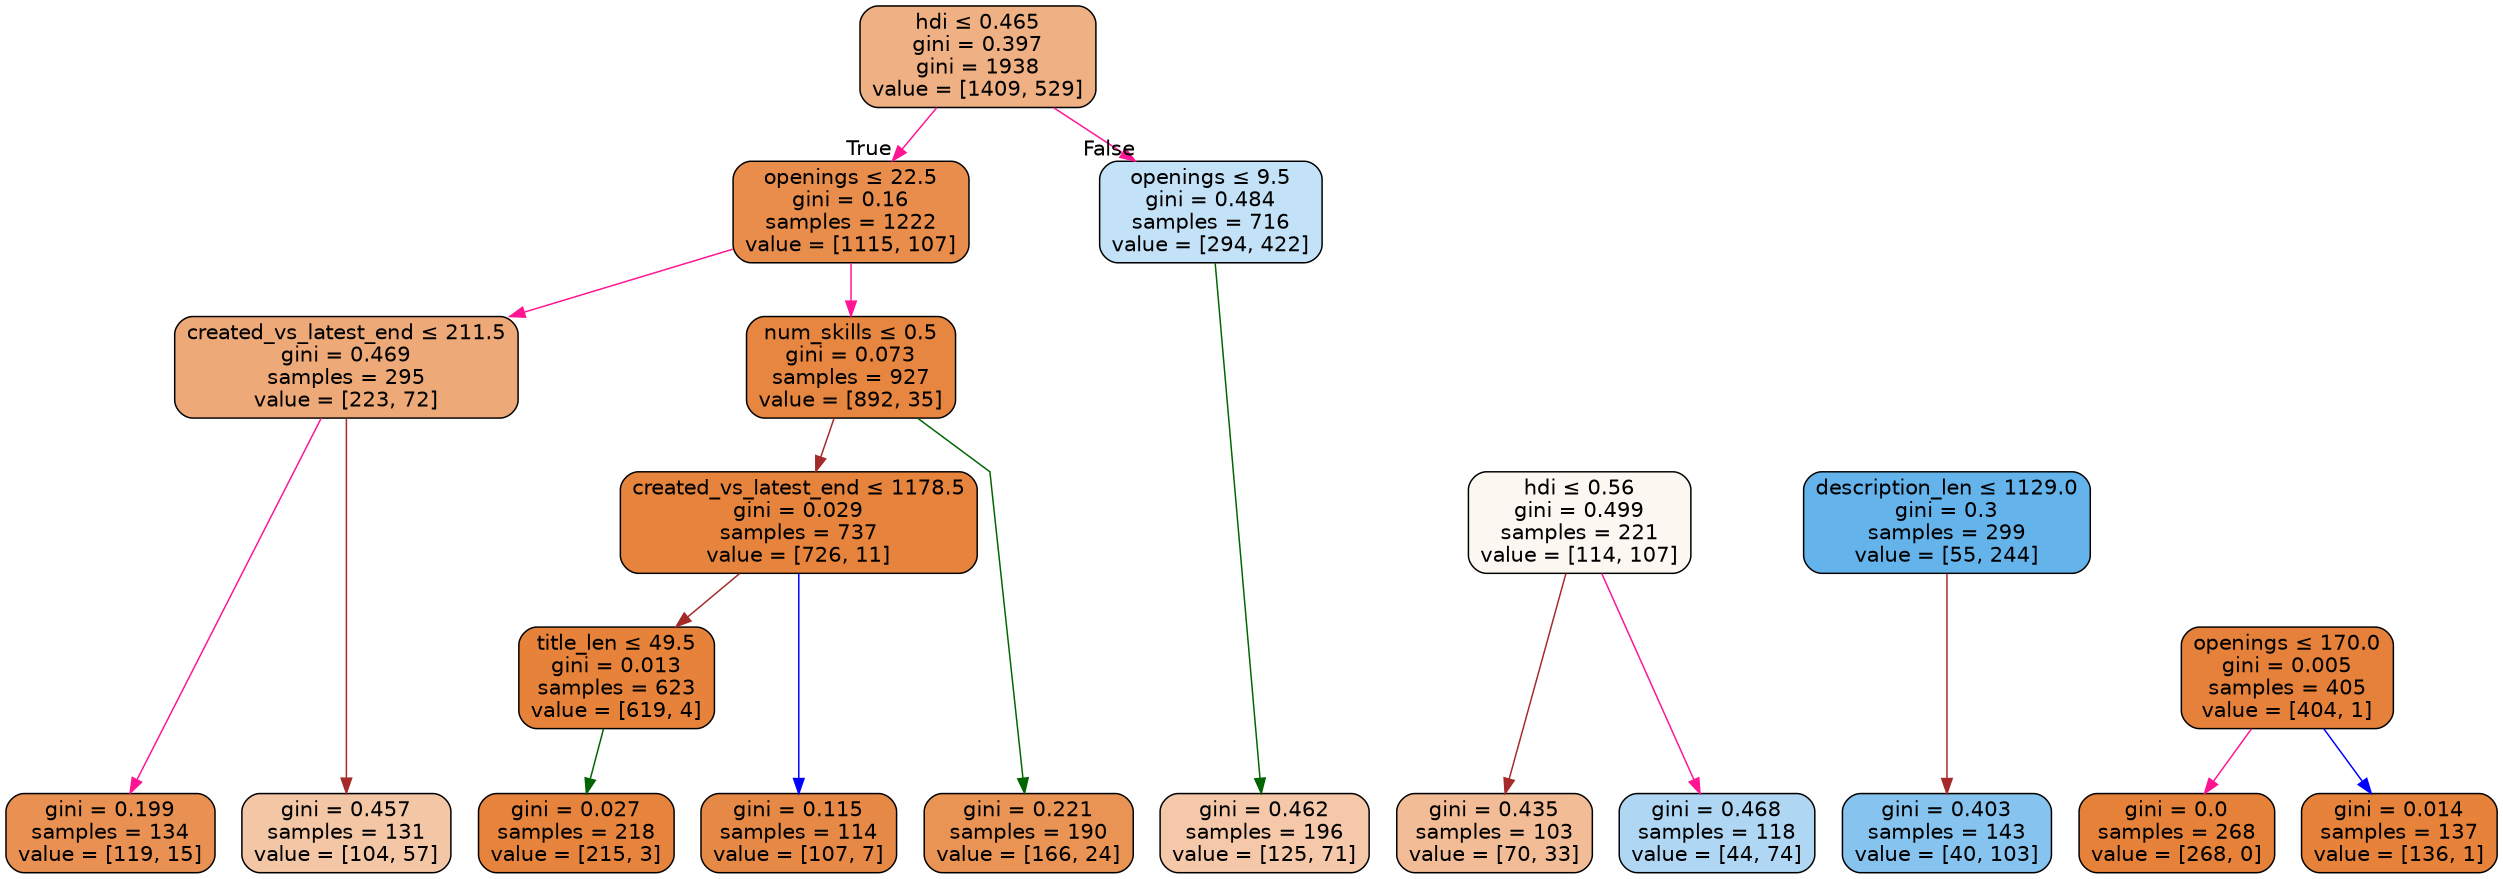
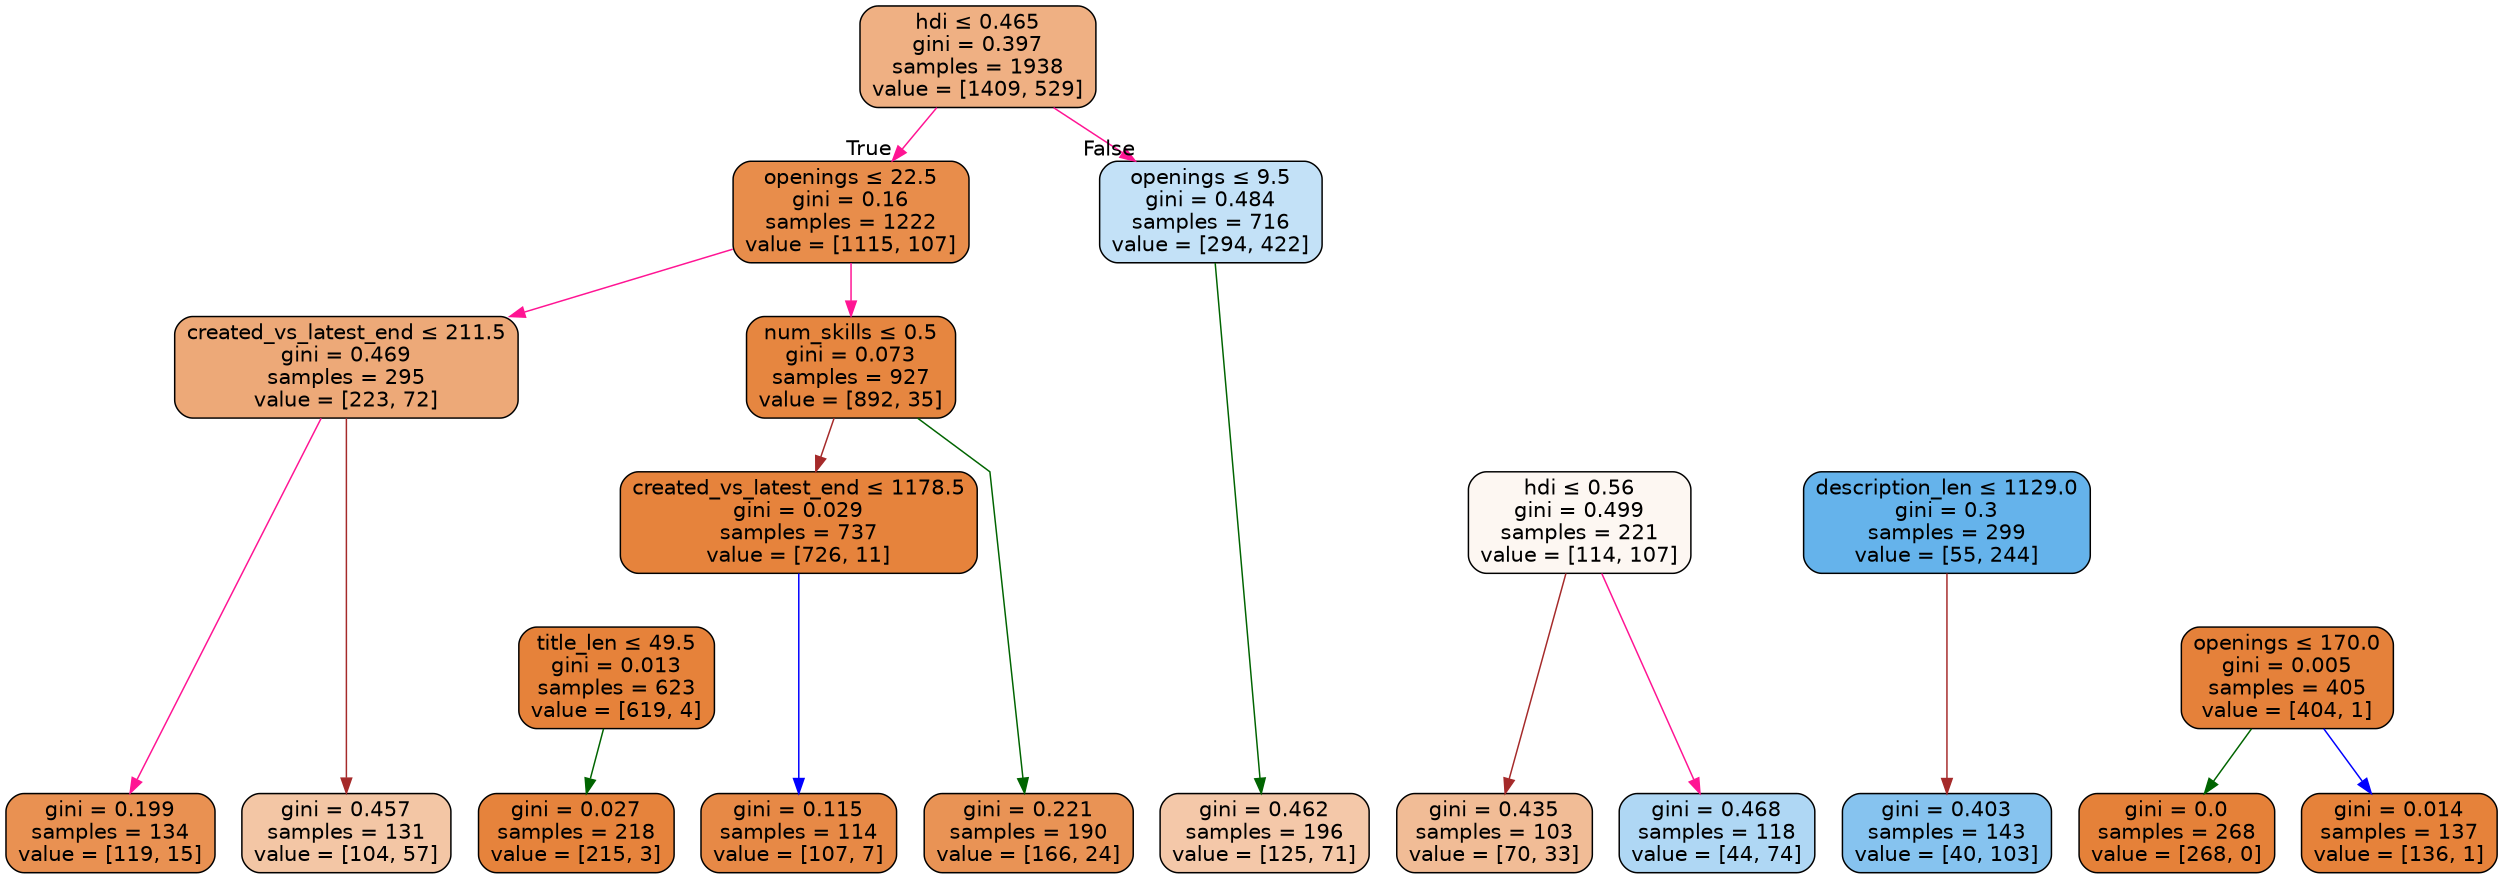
(978, 67) -> (978, 67)
(714, 595) -> none
(2233, 755) -> (2233, 755)
